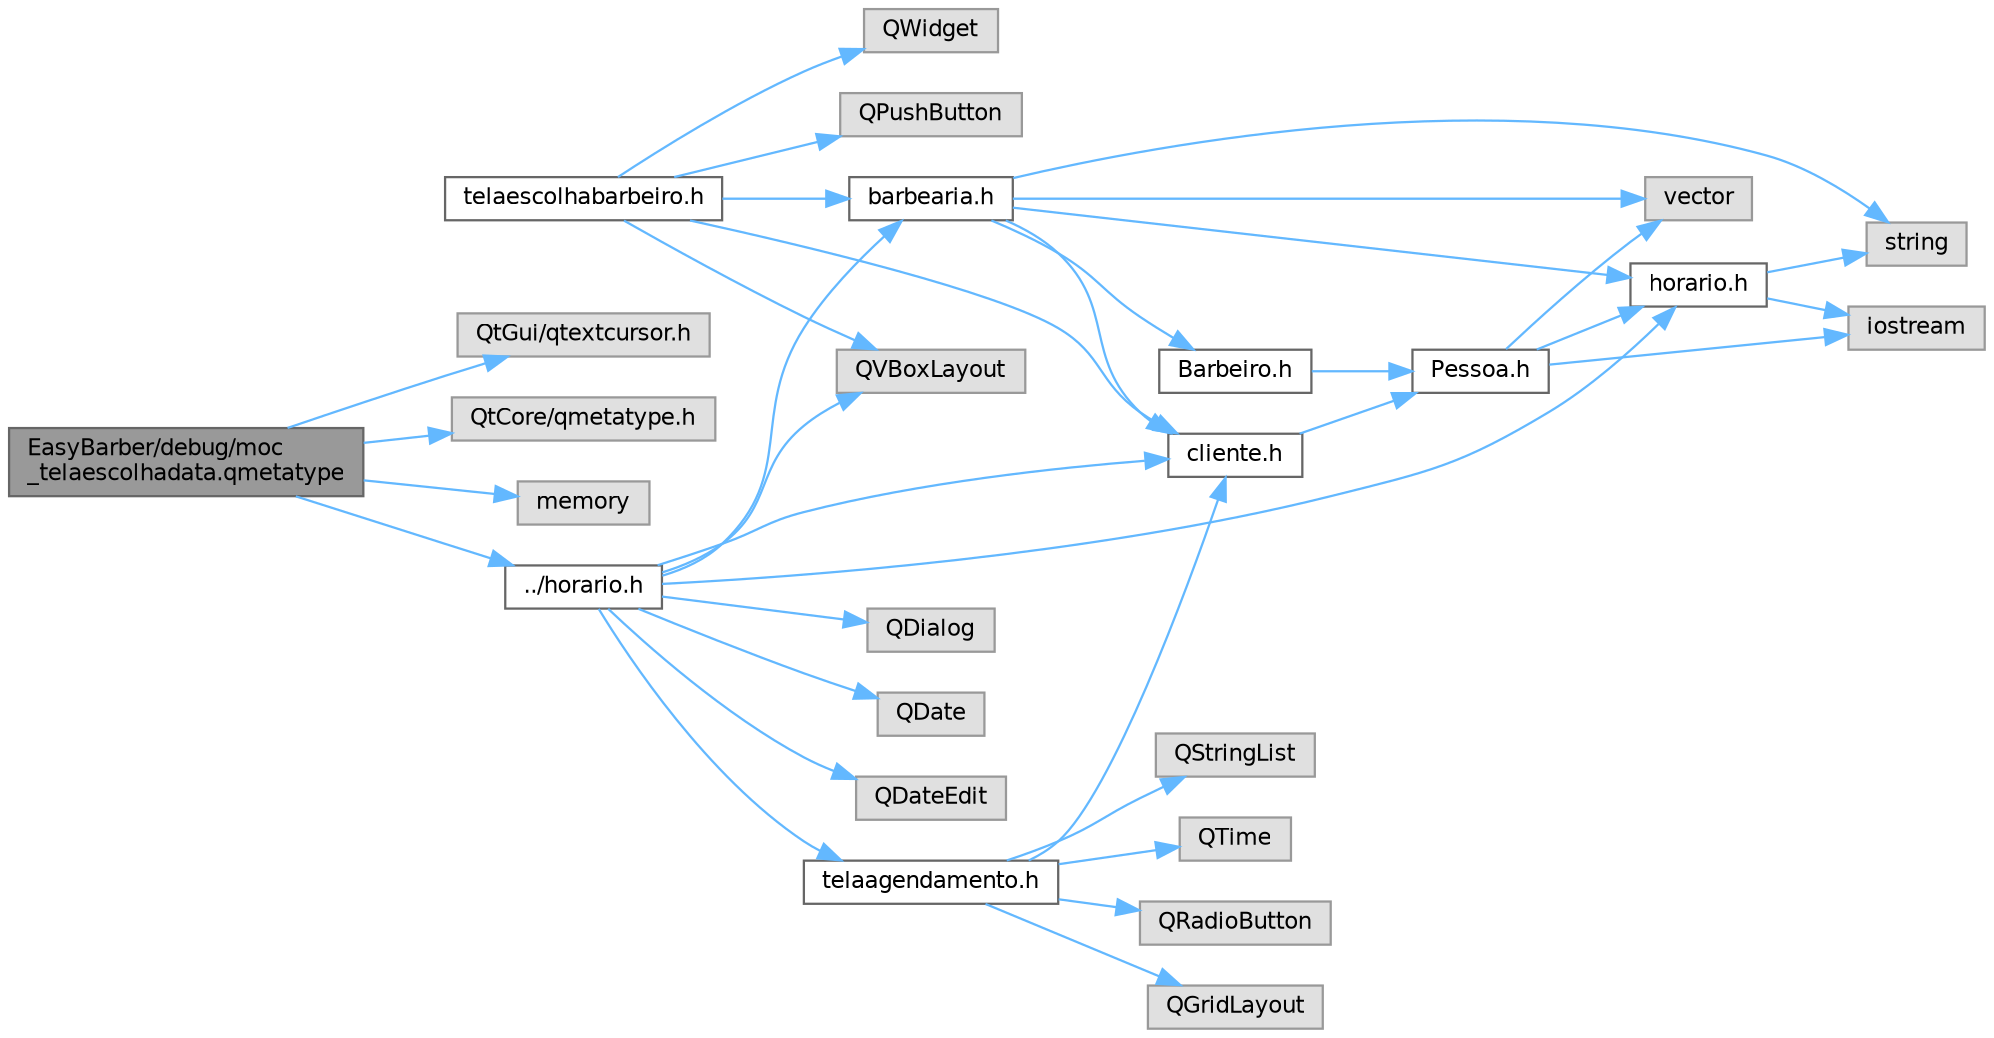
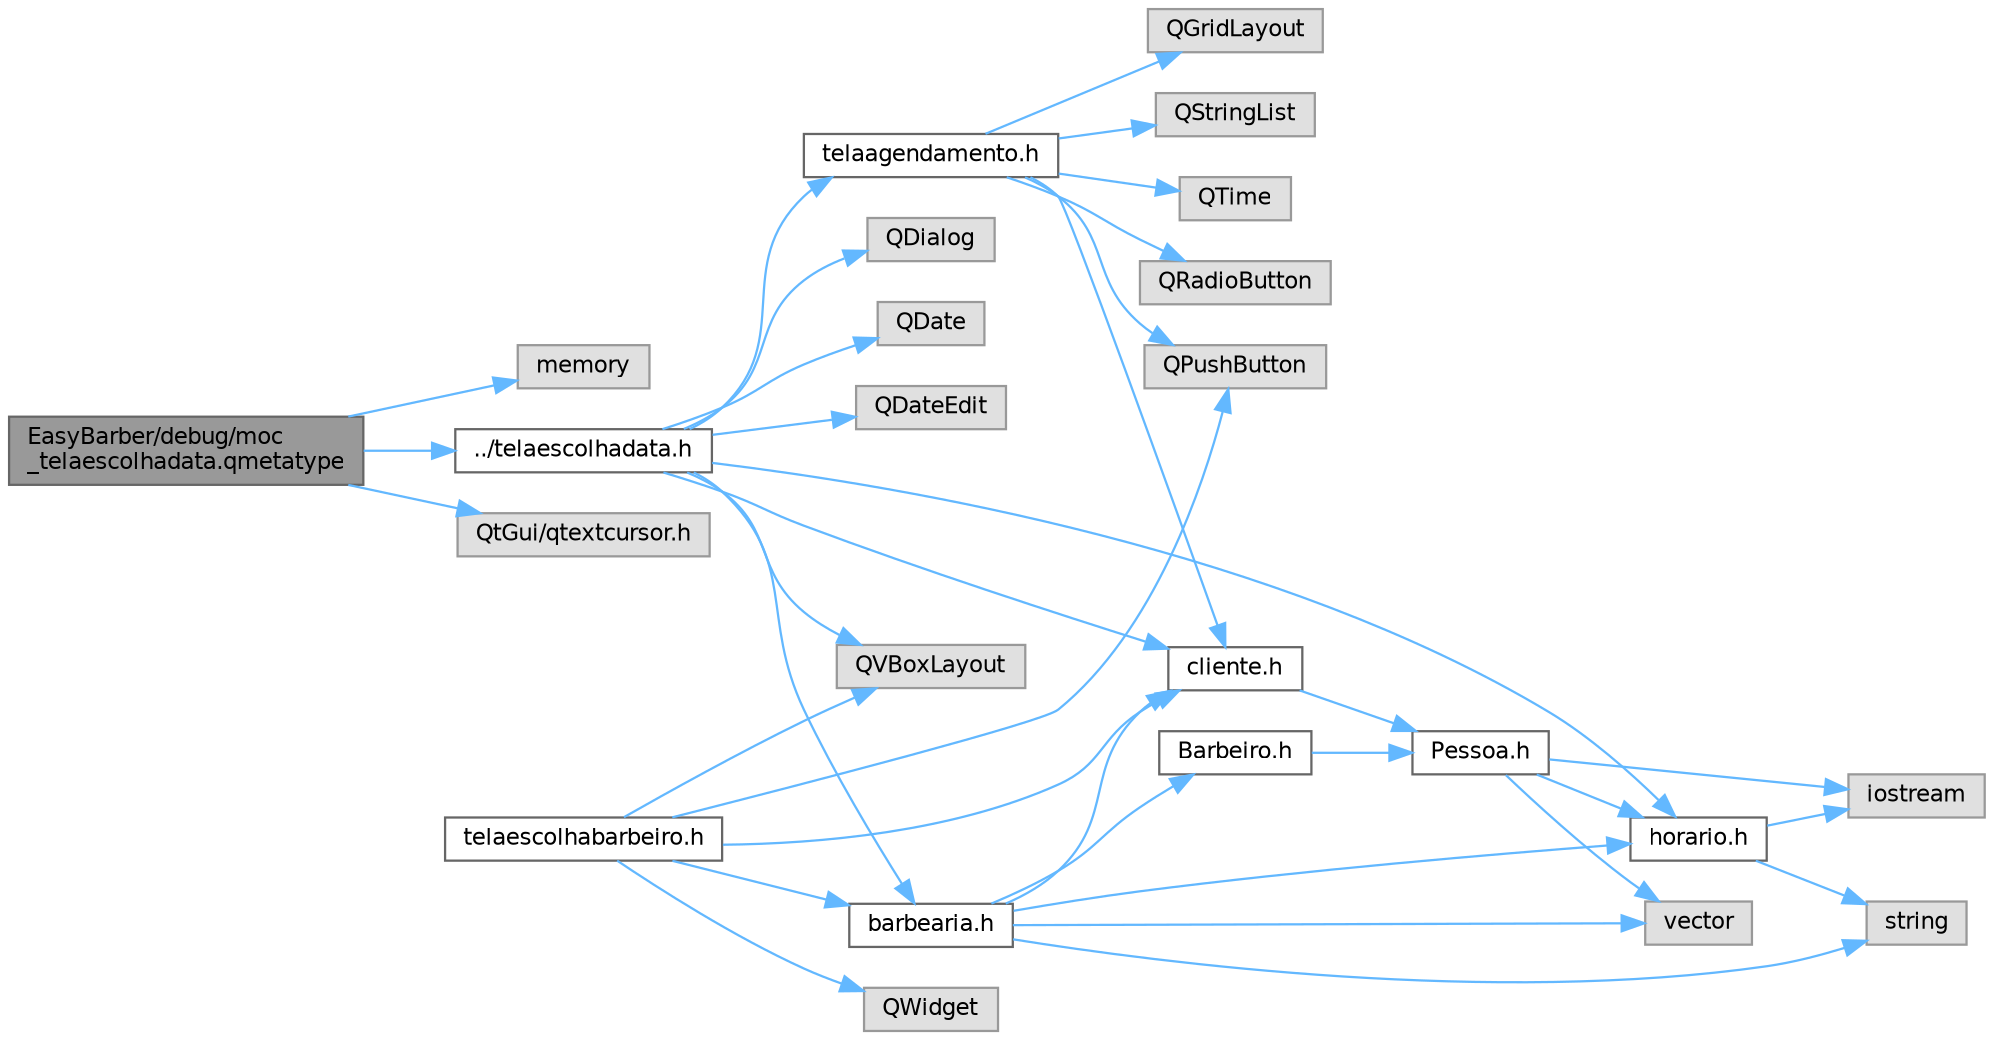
none -> (1096, 249)
(584, 419) -> none
(584, 587) -> (584, 451)
